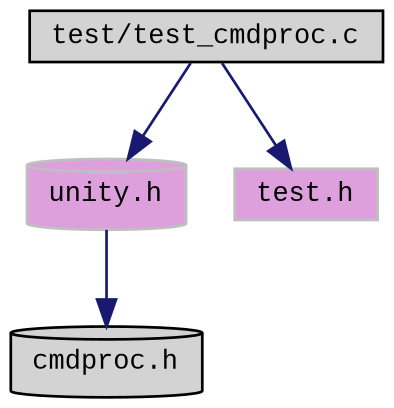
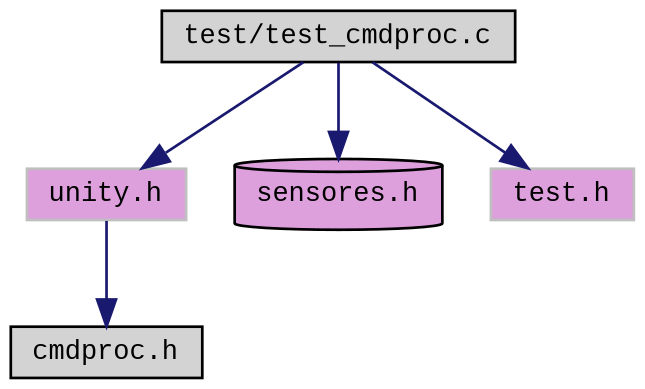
(107, 194) -> (107, 194)
none -> (339, 194)
(107, 362) -> (107, 352)
